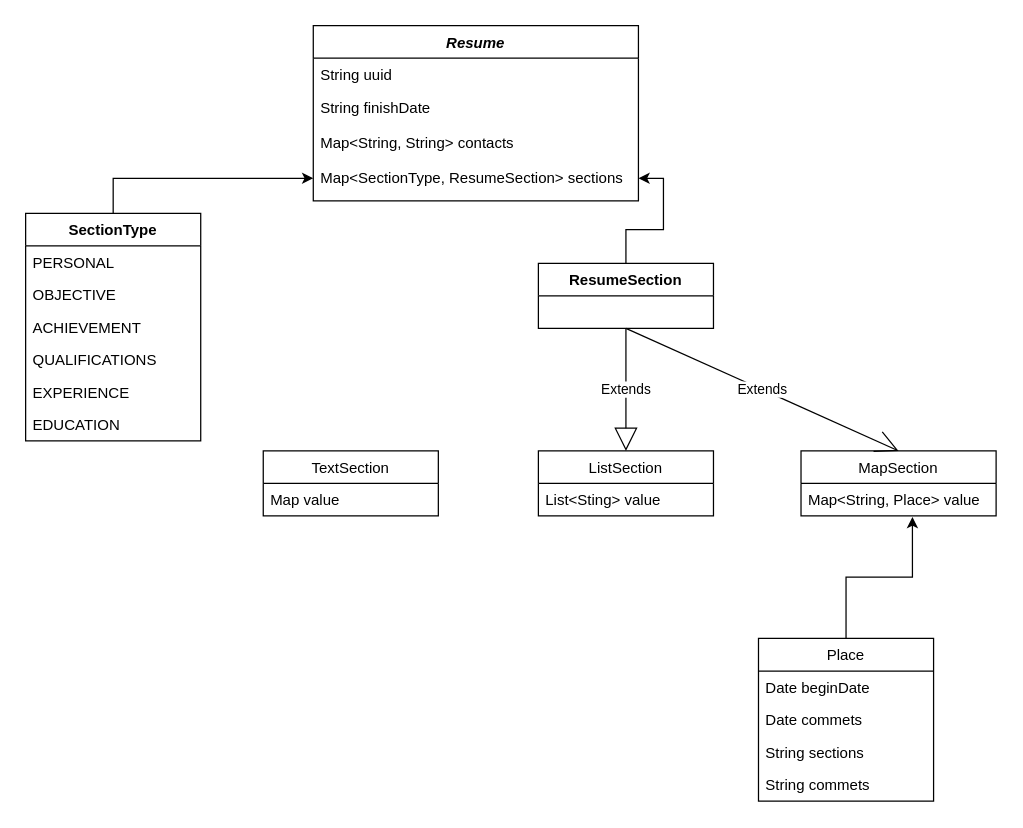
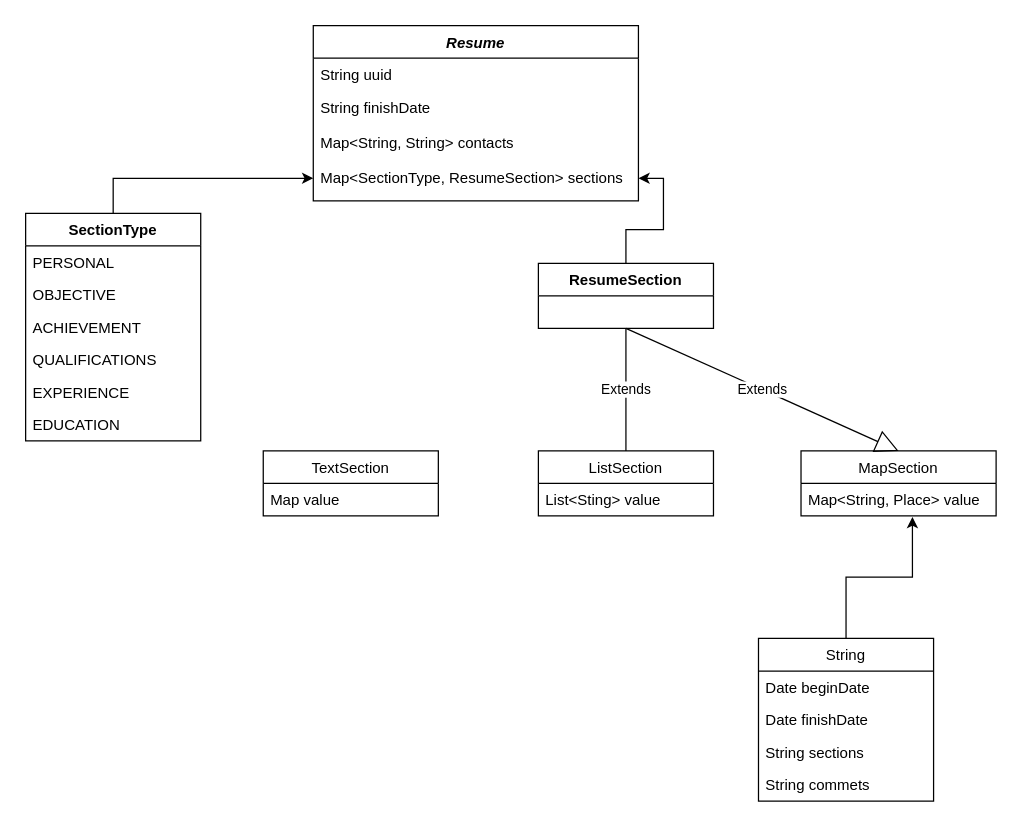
(626, 426) -> (626, 436)
(884, 444) -> (876, 441)
(845, 655) -> (845, 655)
(813, 720) -> (822, 720)
